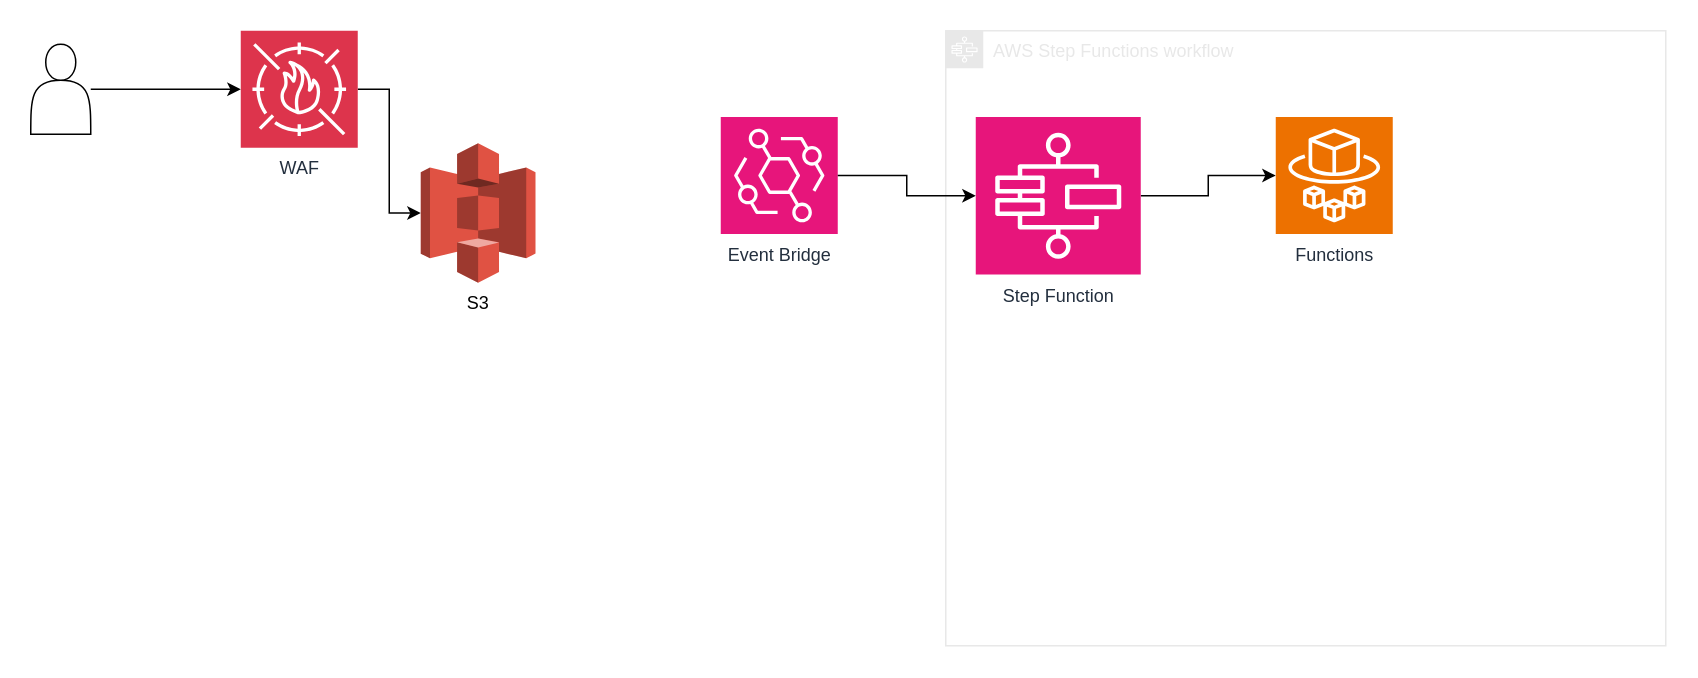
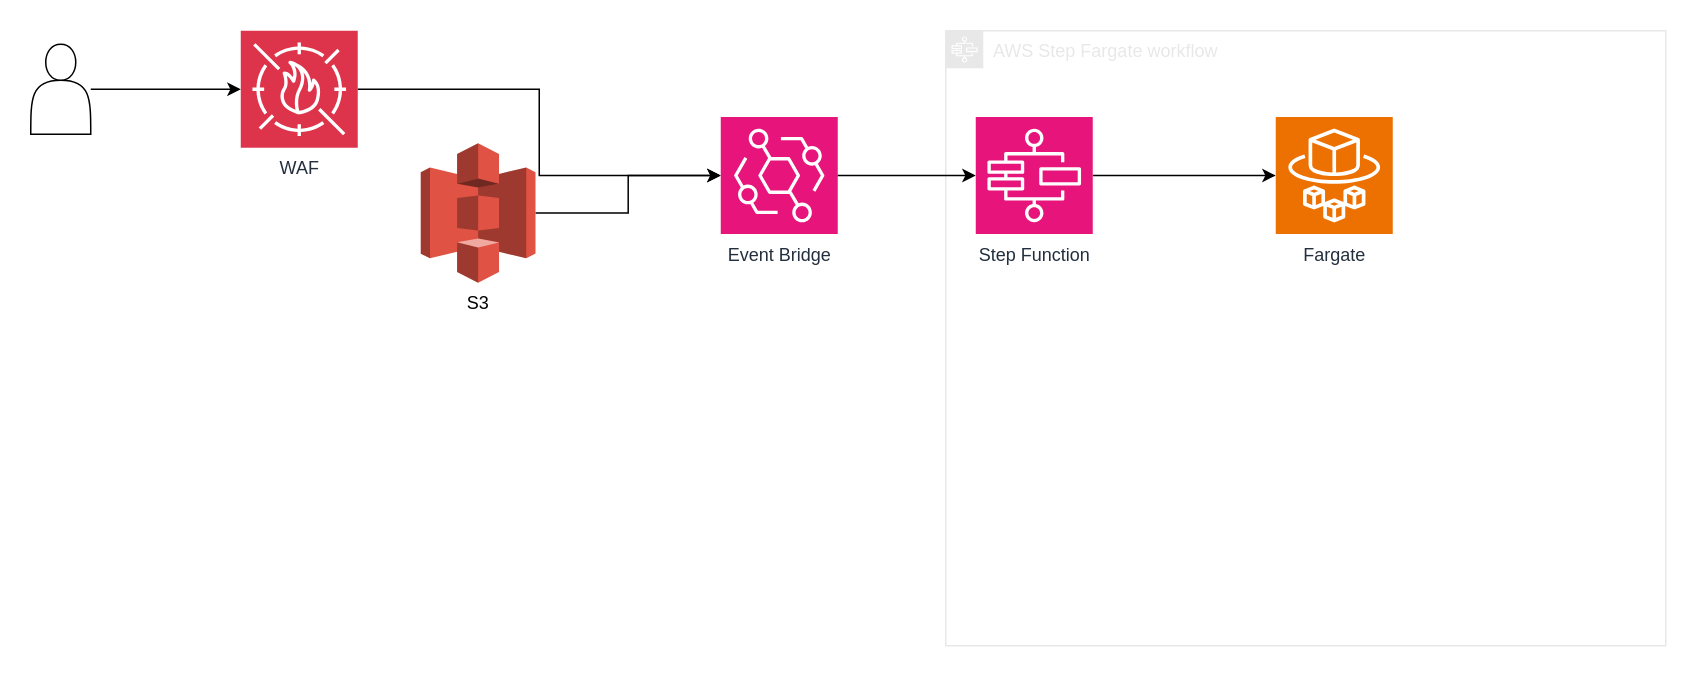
(1118, 52) -> (1110, 52)
(389, 160) -> (539, 98)
(1058, 196) -> (1034, 176)
none -> (599, 213)
(1335, 256) -> (1335, 256)
